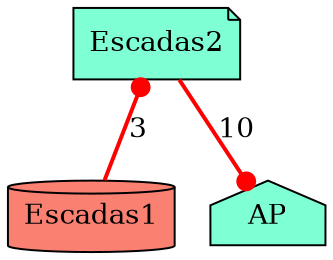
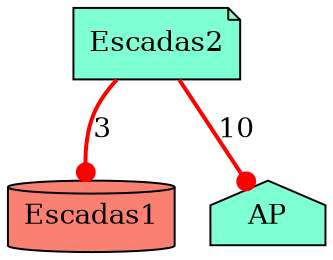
(121, 138) -> (92, 118)
